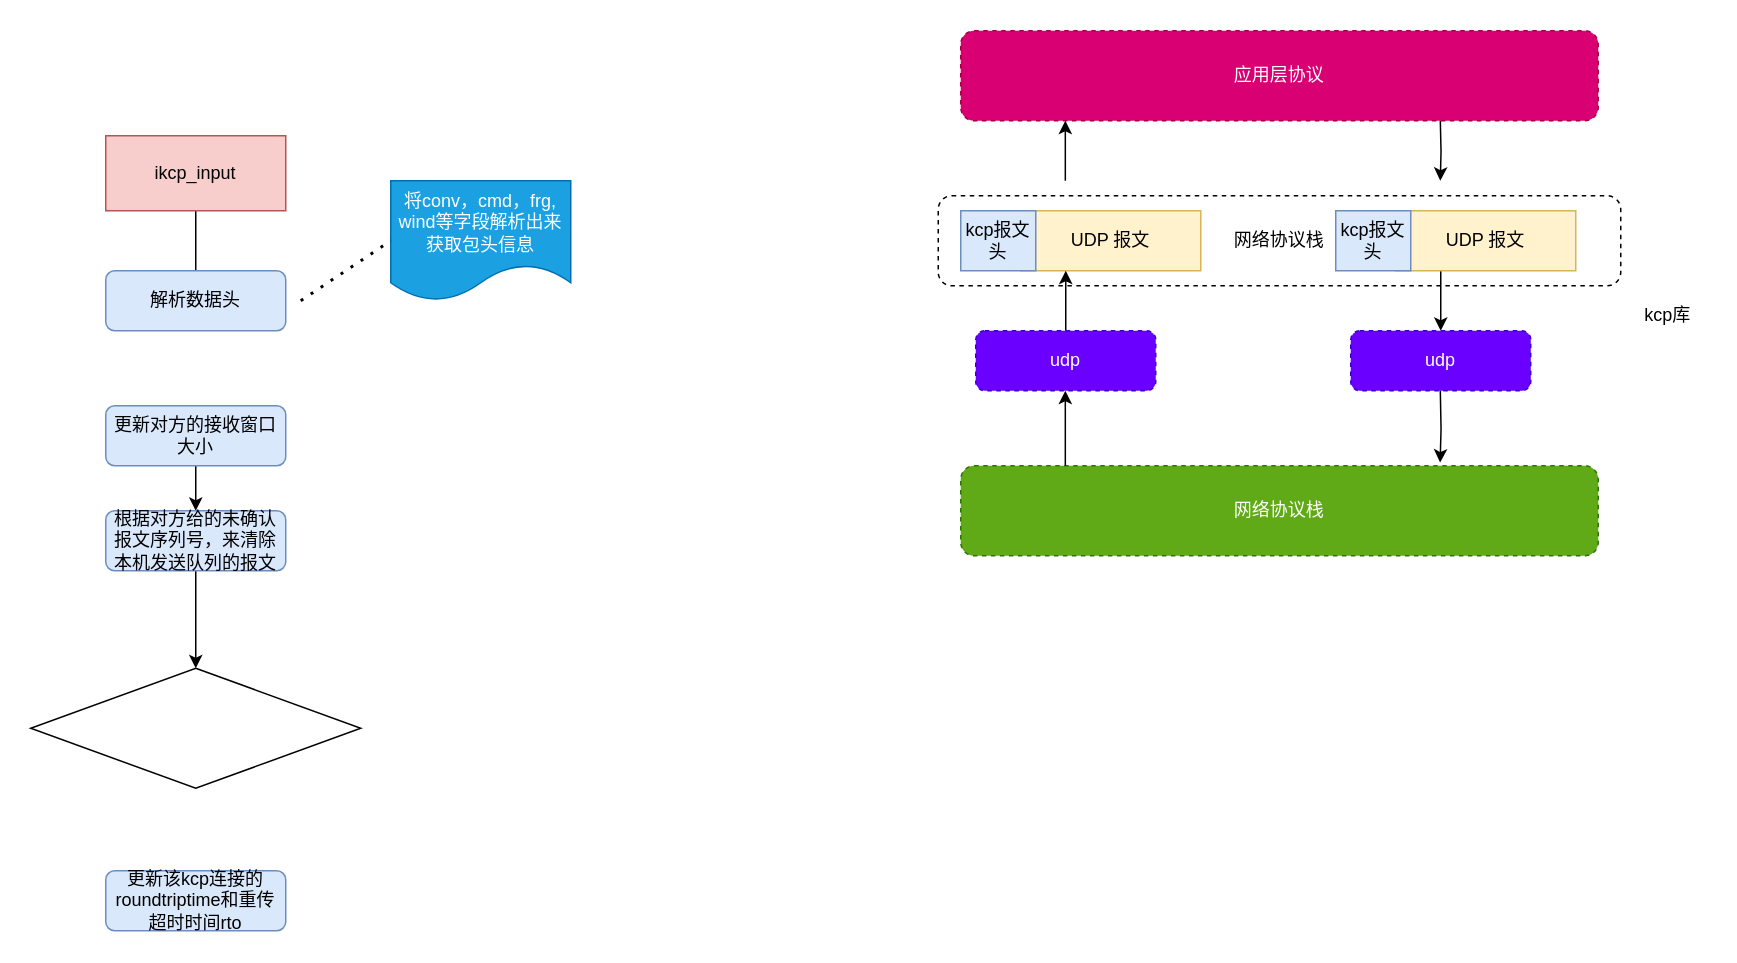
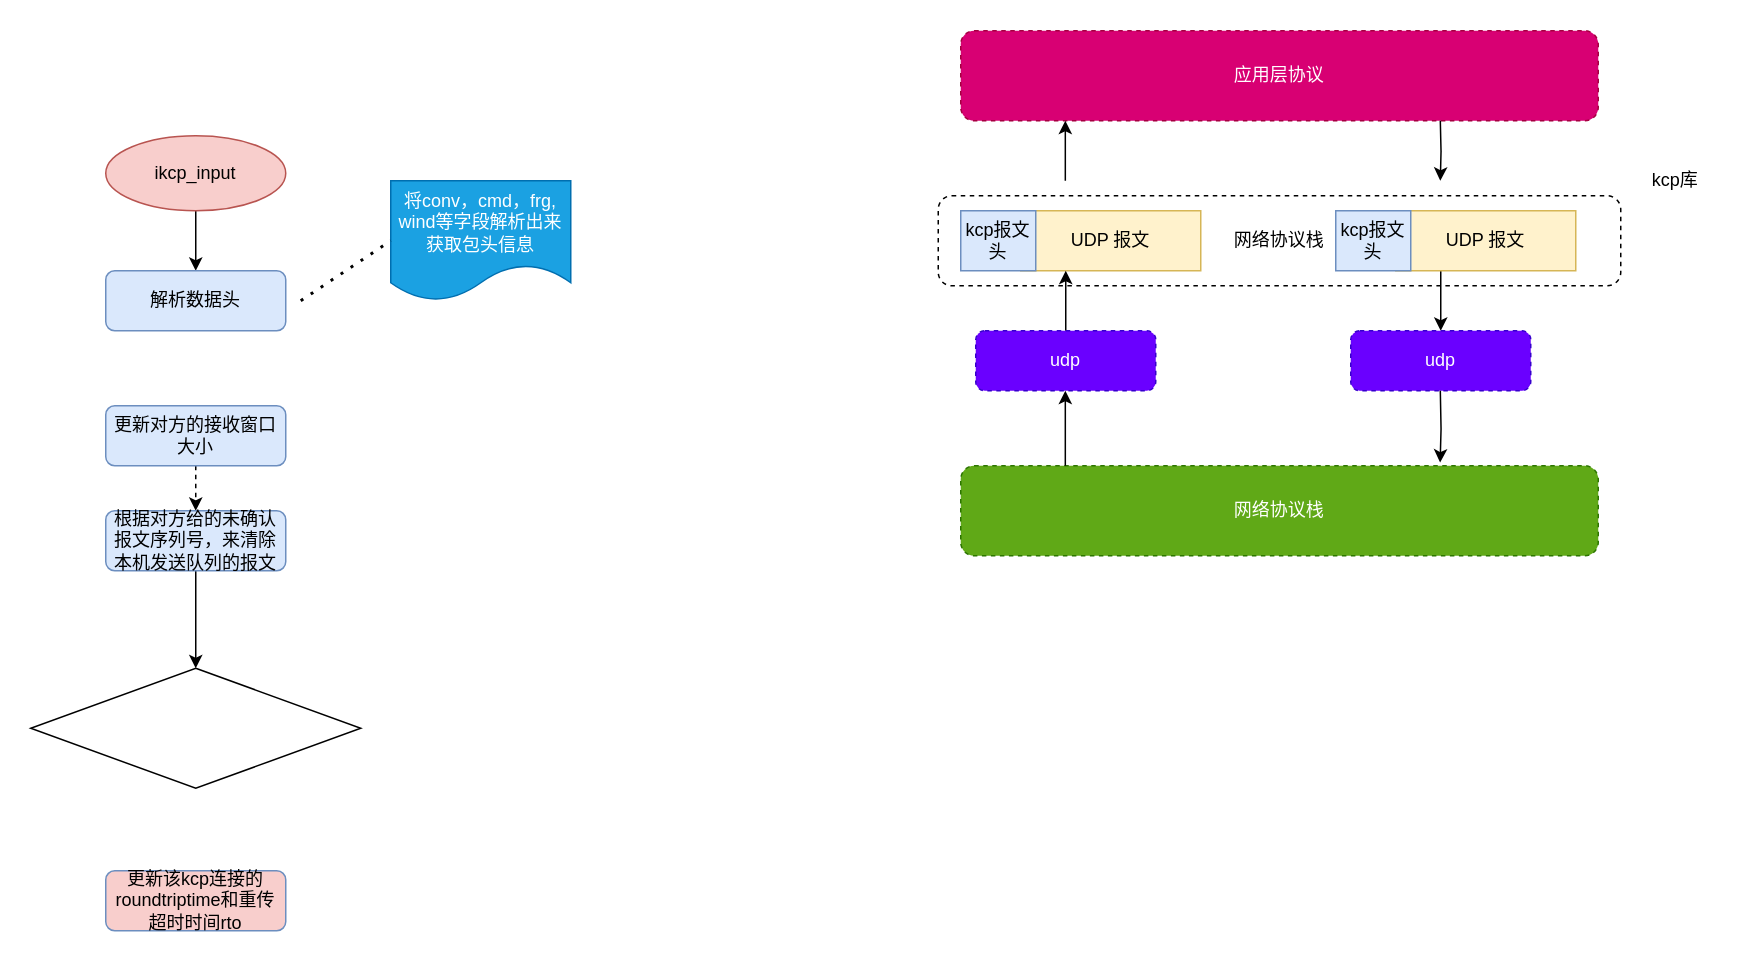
(196, 173) -> (196, 173)
(196, 263) -> (196, 259)
(1667, 316) -> (1675, 181)
(196, 484) -> (196, 484)
(196, 901) -> (196, 901)
